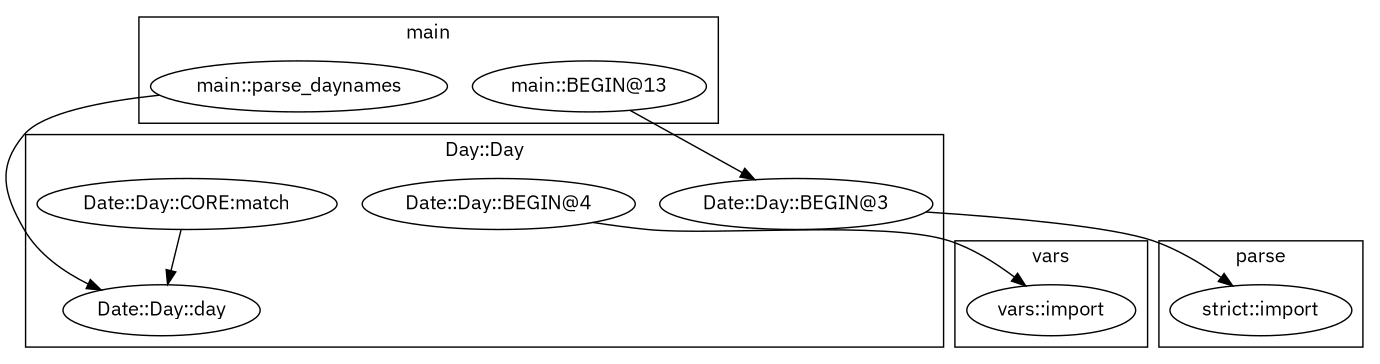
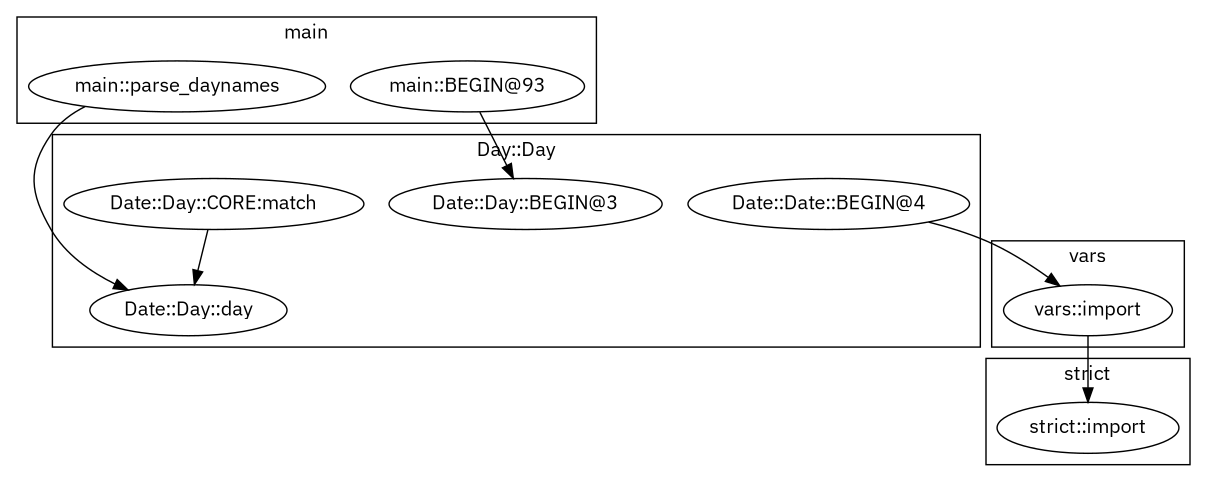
(589, 86) -> (468, 86)
(499, 204) -> (829, 204)
(1078, 226) -> (1088, 367)
(1261, 257) -> (1088, 375)
